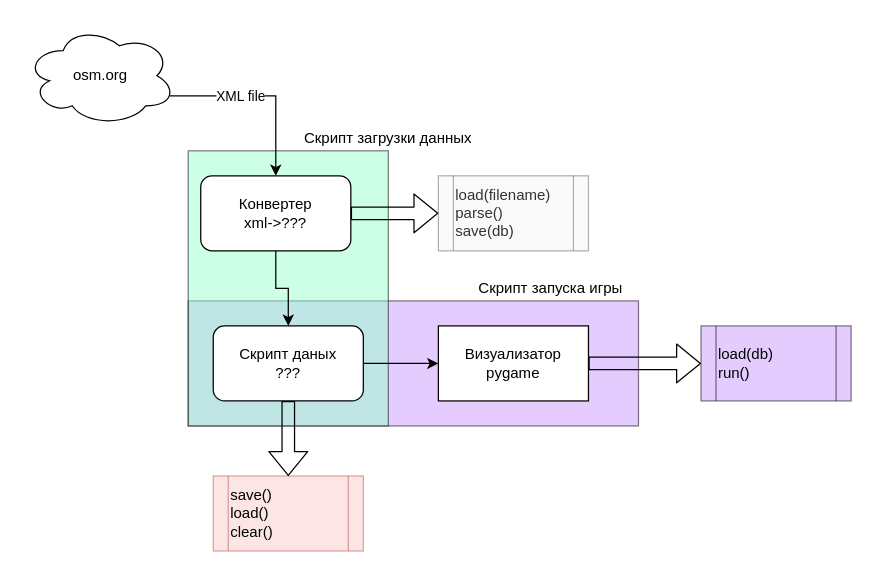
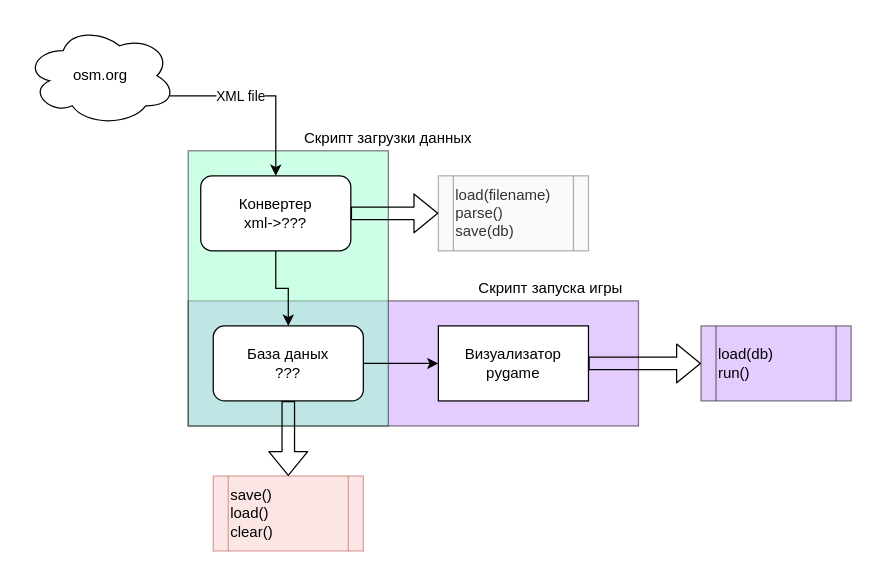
(288, 363) -> (288, 363)
